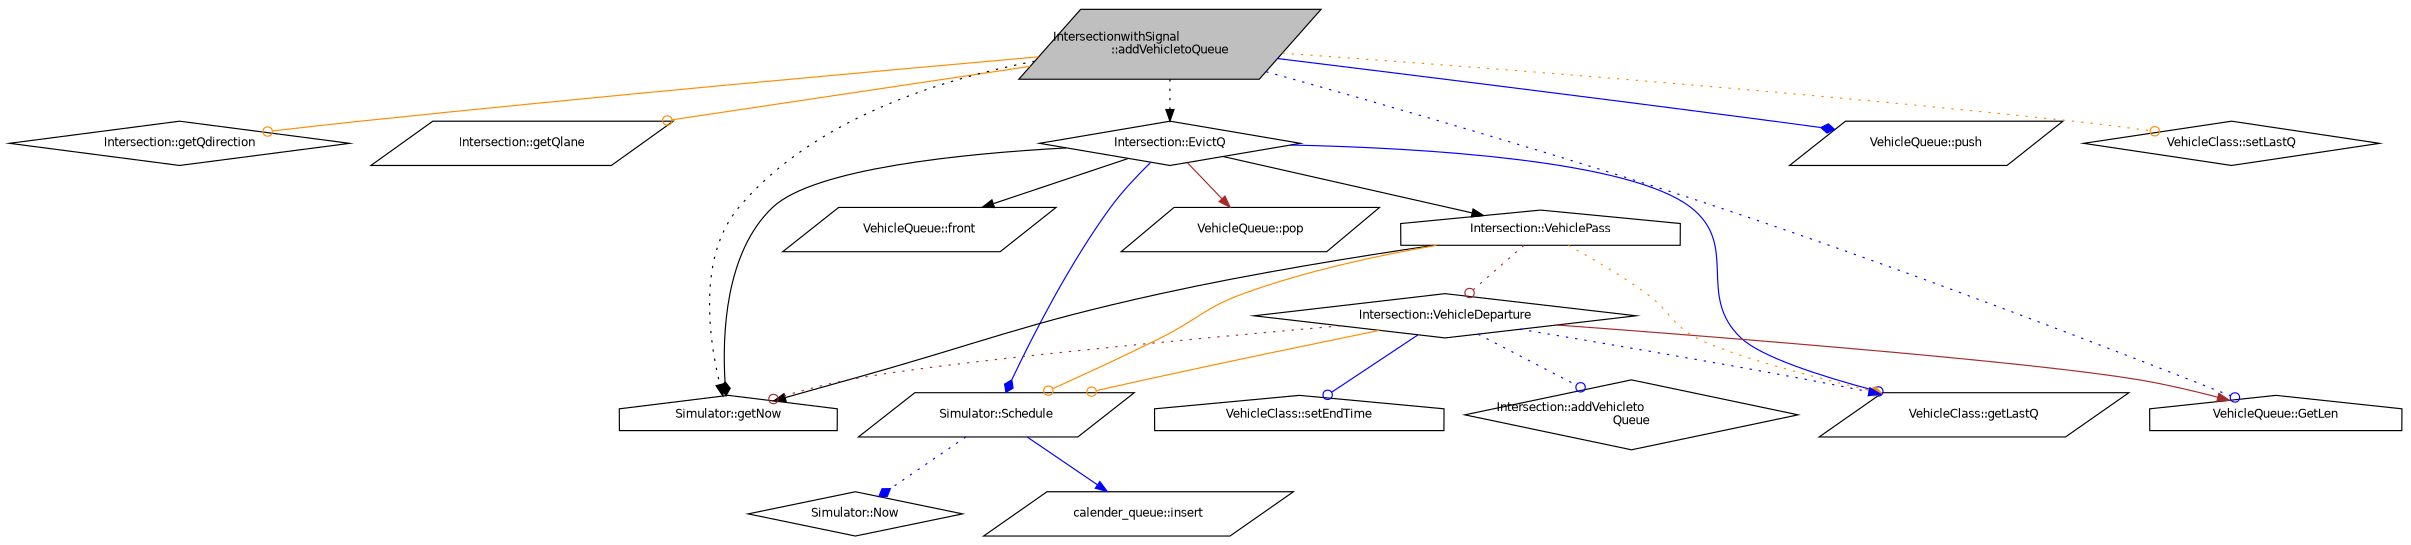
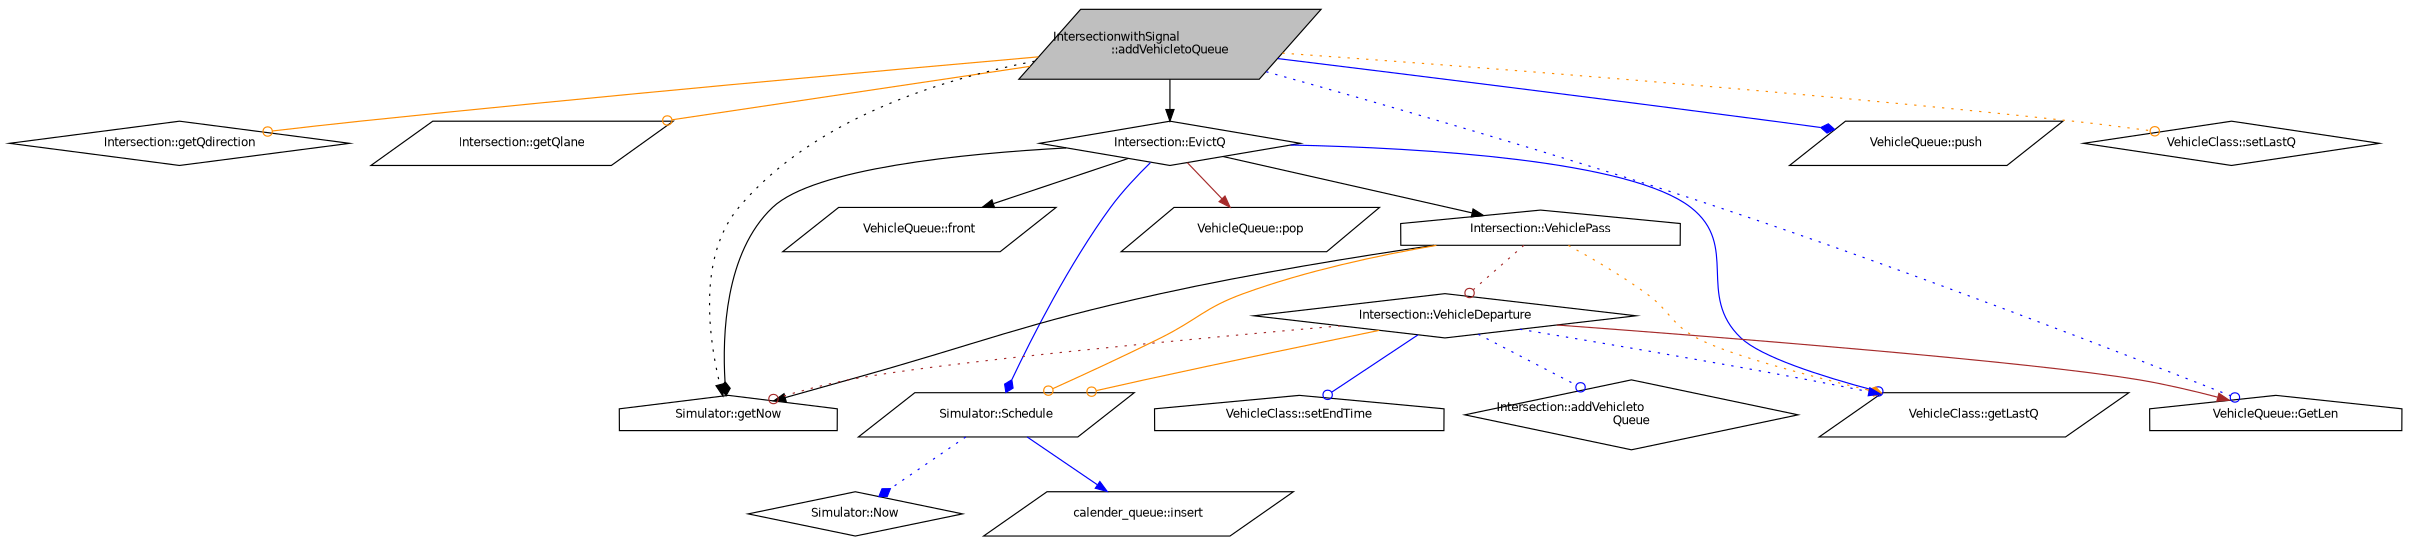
(1170, 94) -> (1170, 94)
